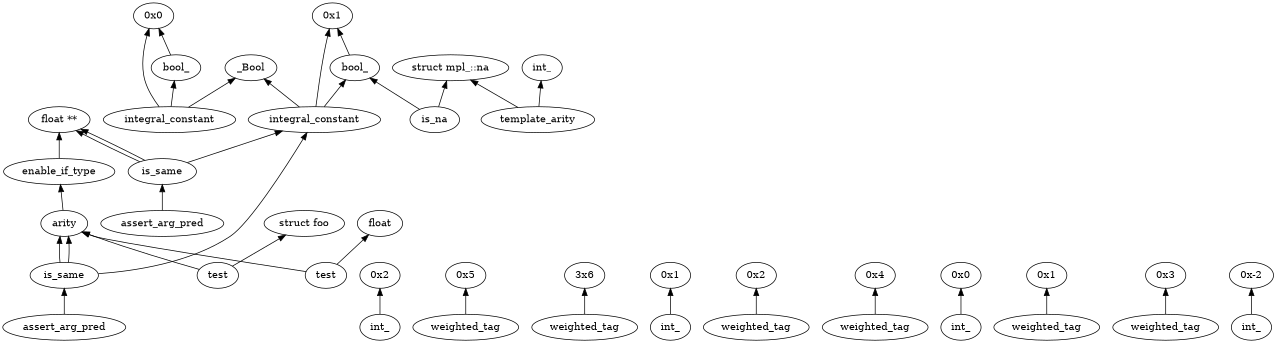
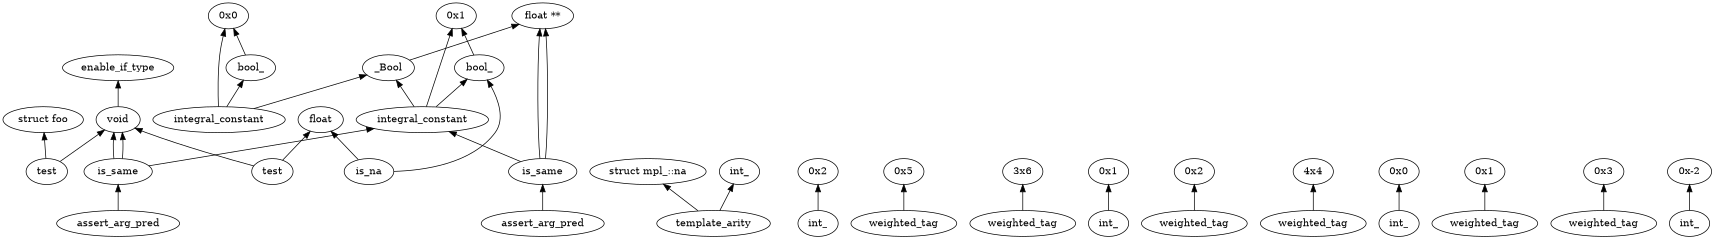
(442, 97) -> (347, 148)
(59, 149) -> (461, 43)
(64, 223) -> (118, 120)
(875, 275) -> (1313, 172)
